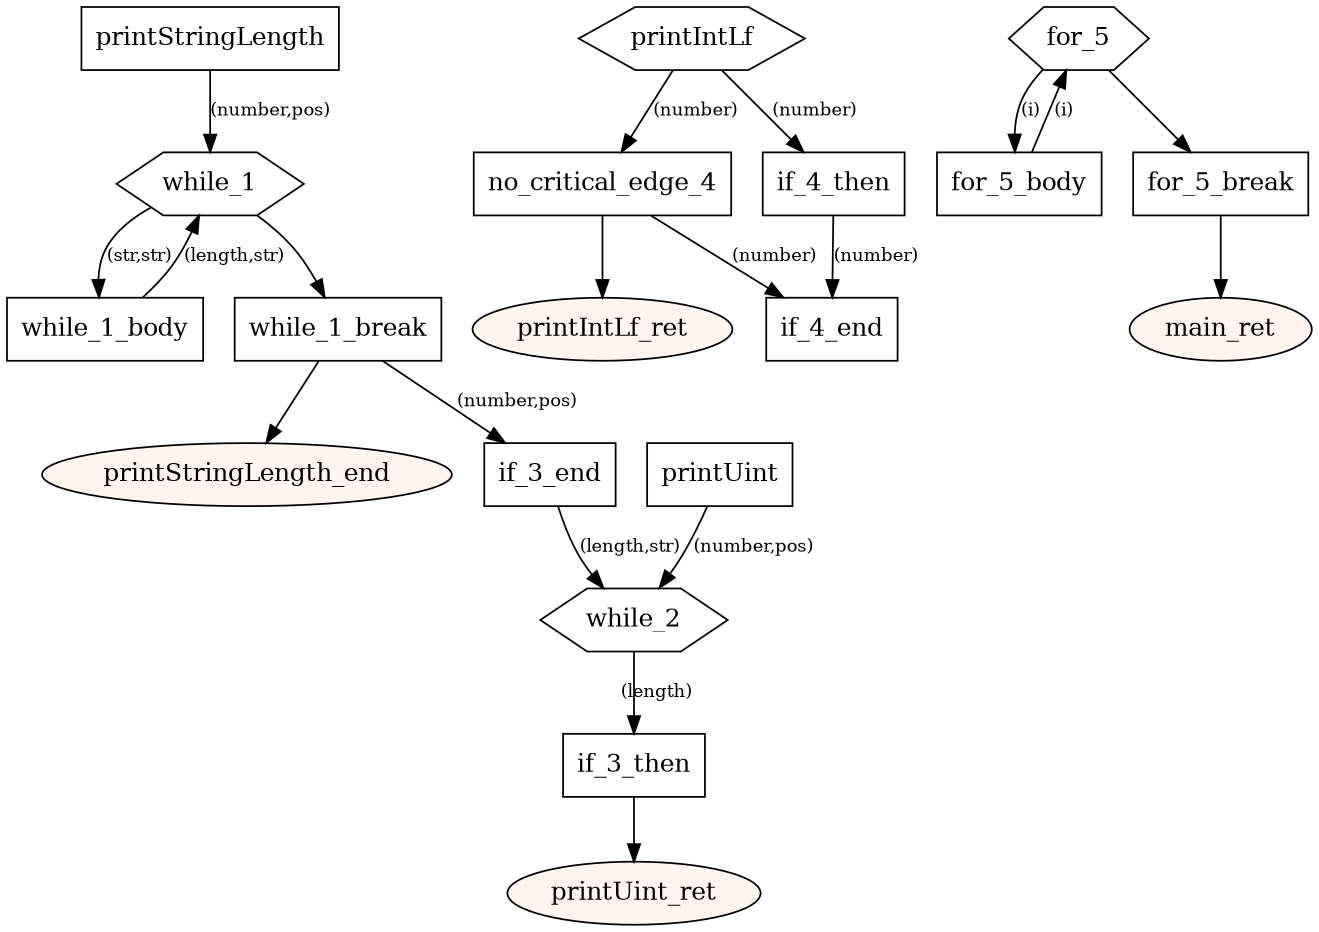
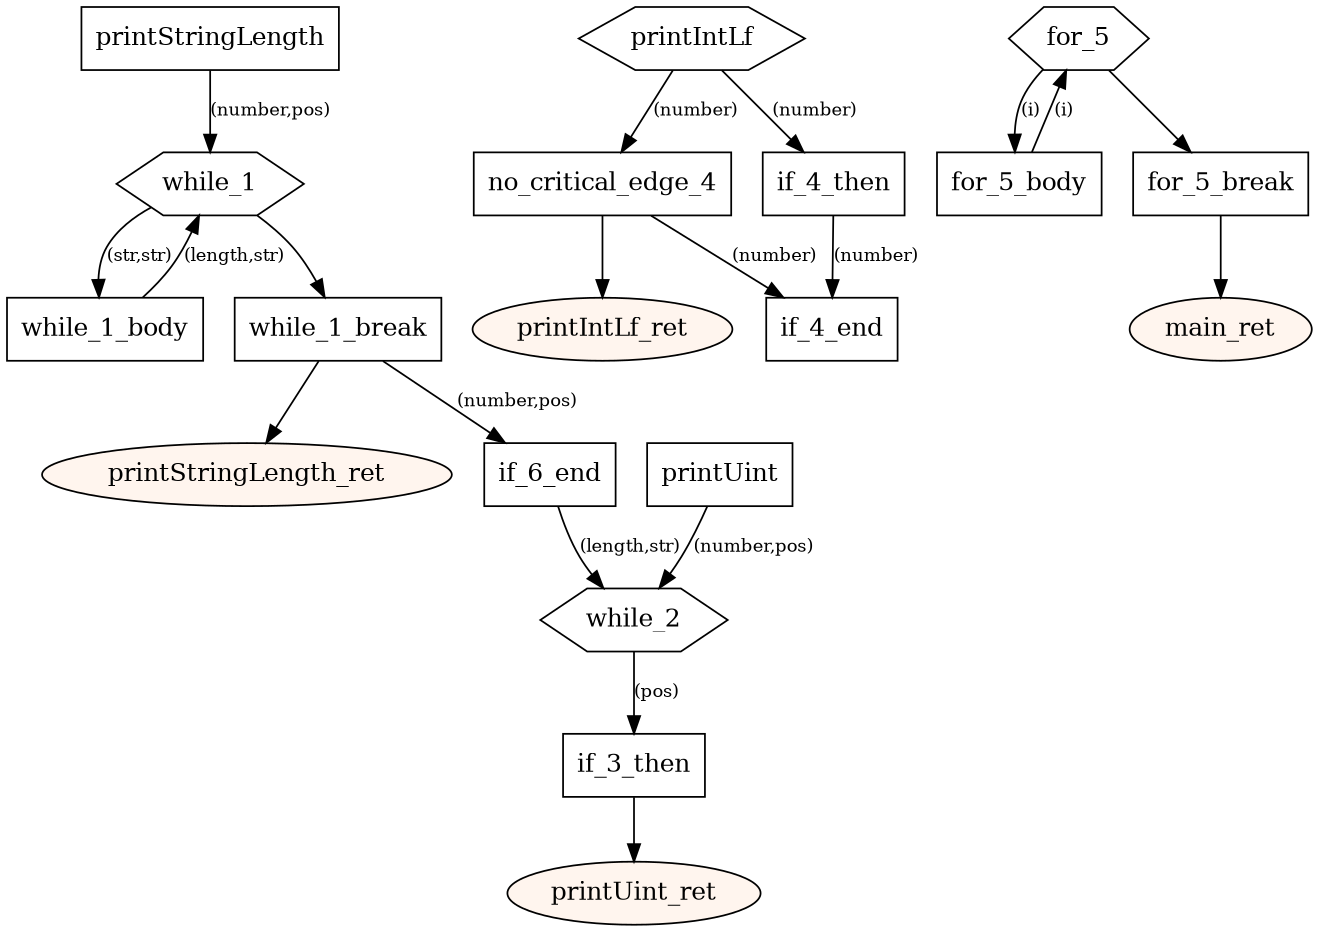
(247, 475) -> (247, 475)
(550, 475) -> (550, 475)
(657, 693) -> (657, 693)
